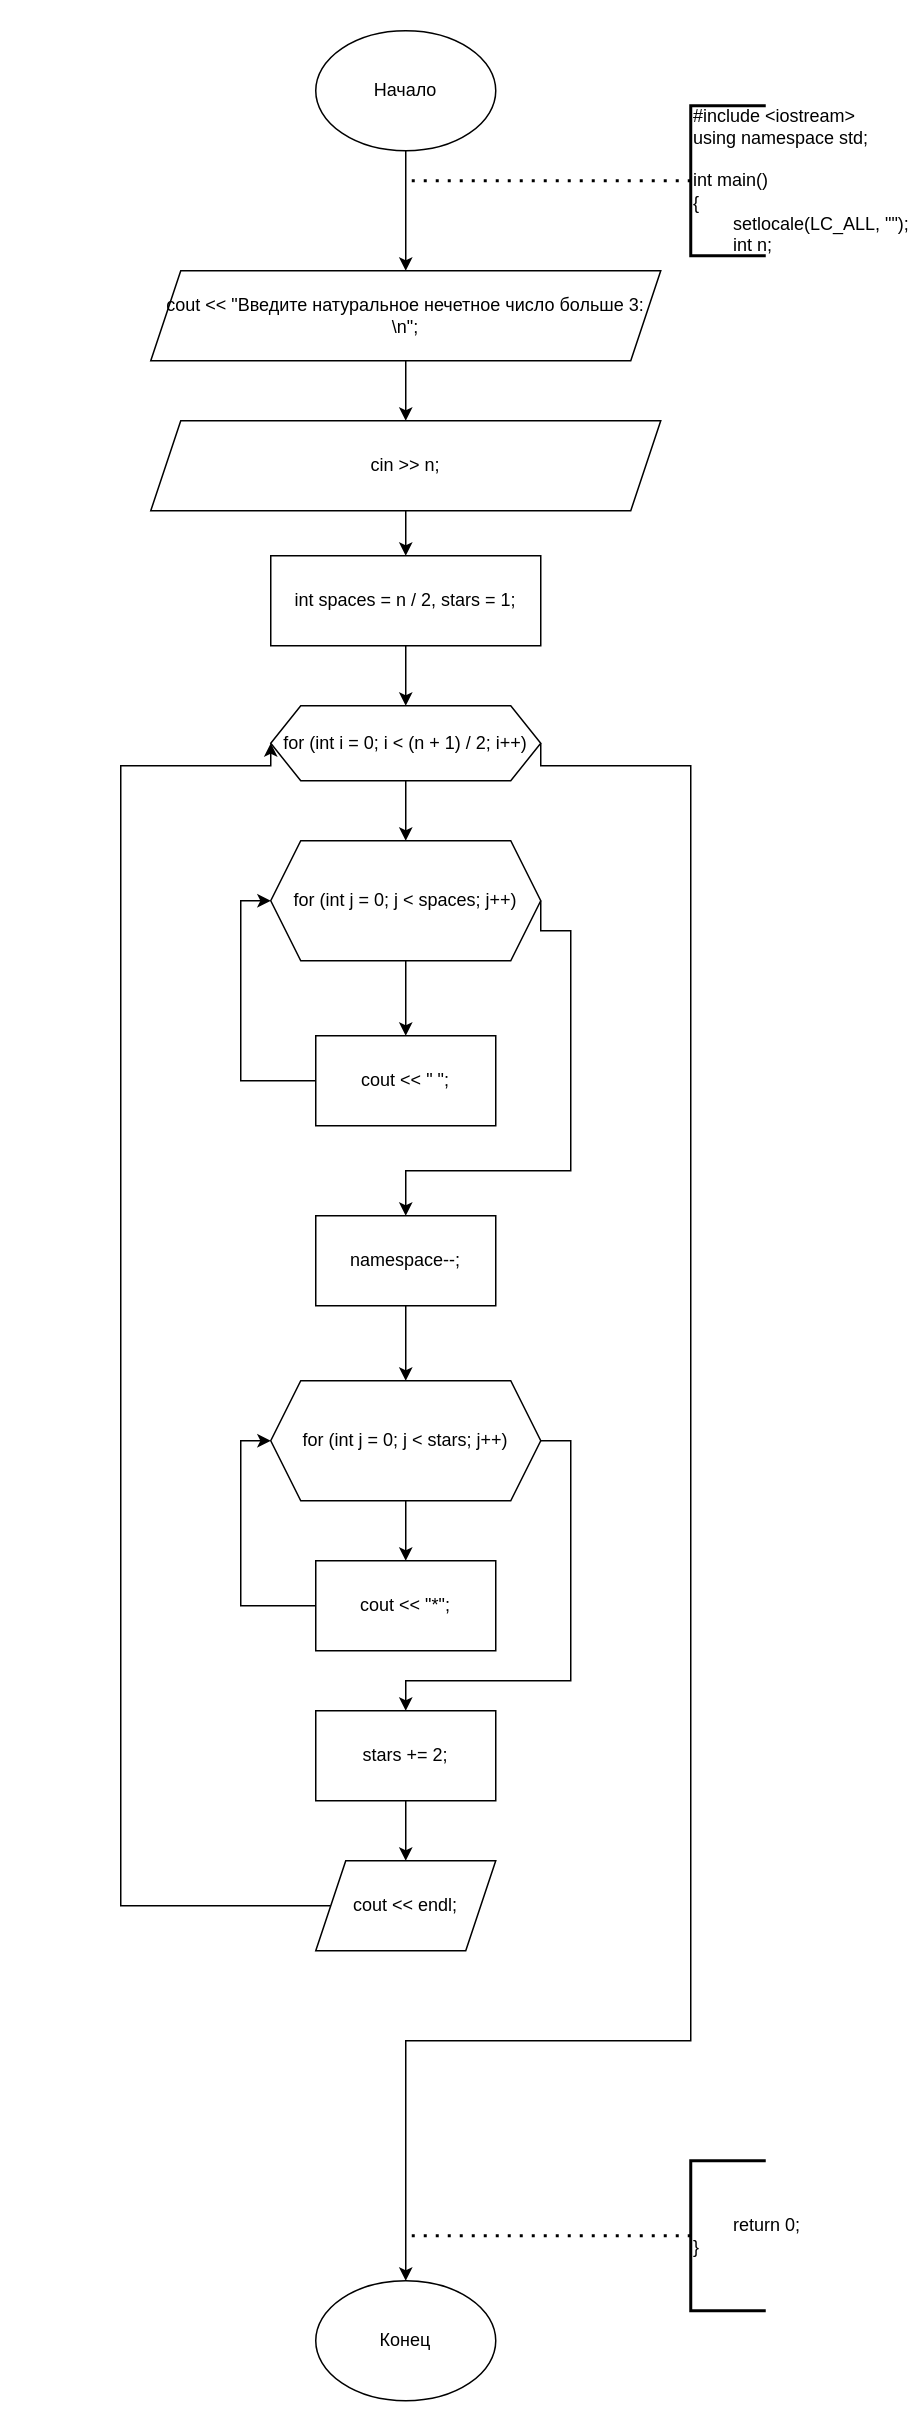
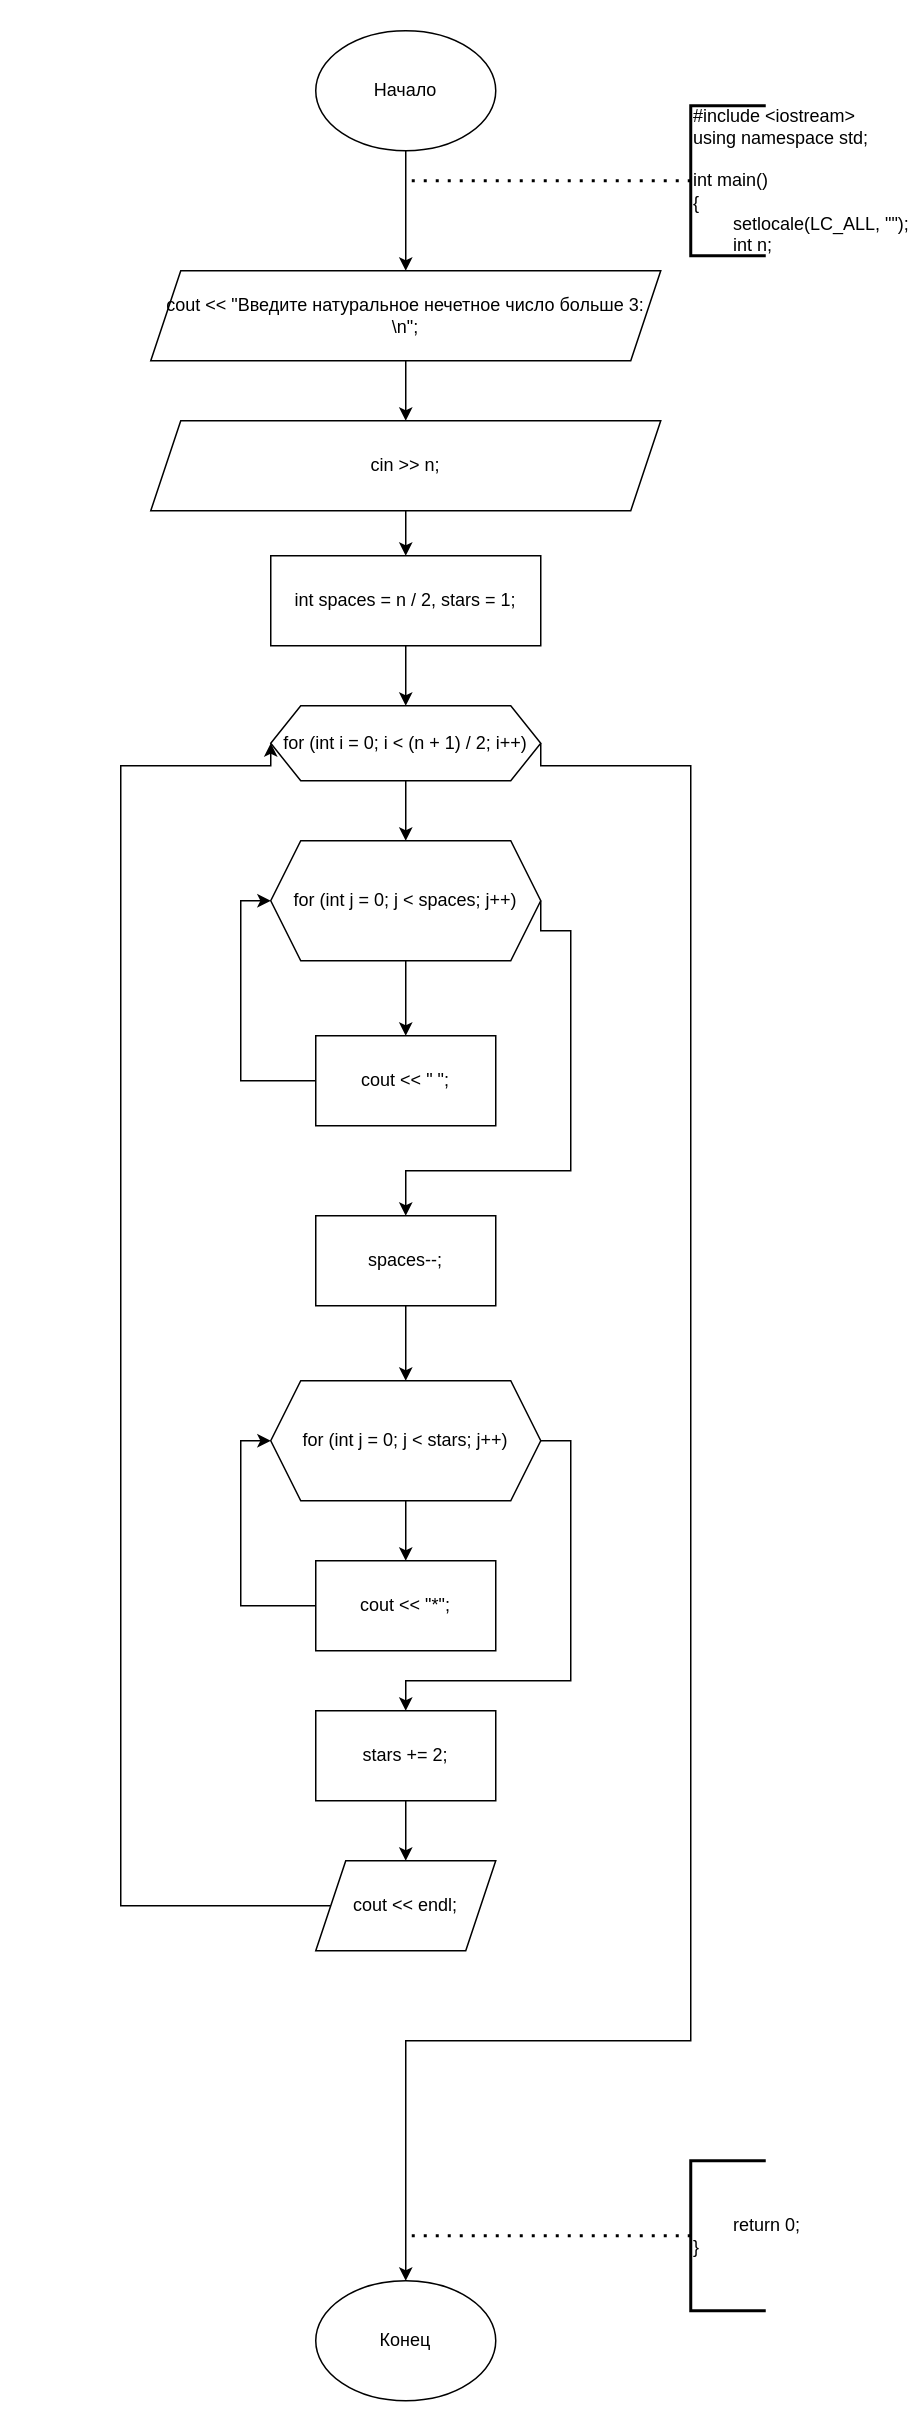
(406, 1261) -> (406, 1261)
